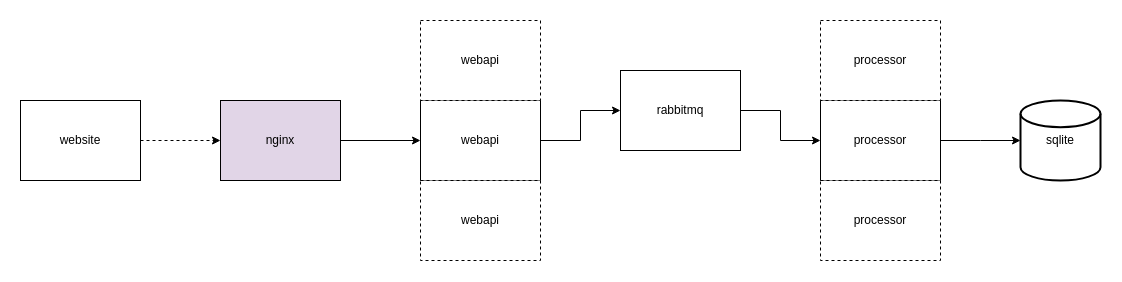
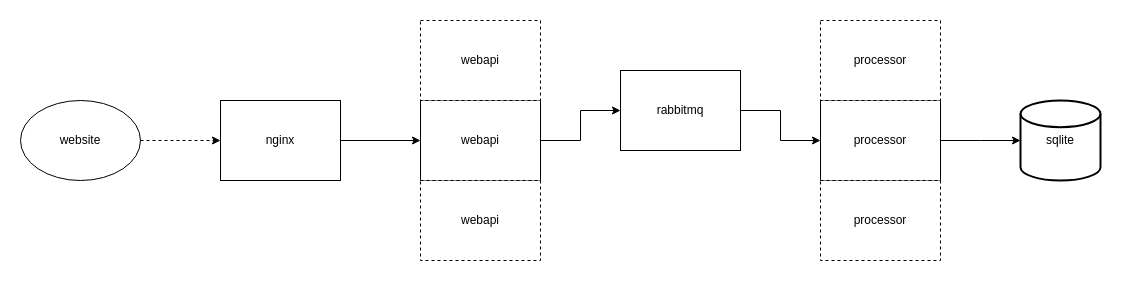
(81, 141) -> (81, 141)
(281, 141) -> (281, 141)
